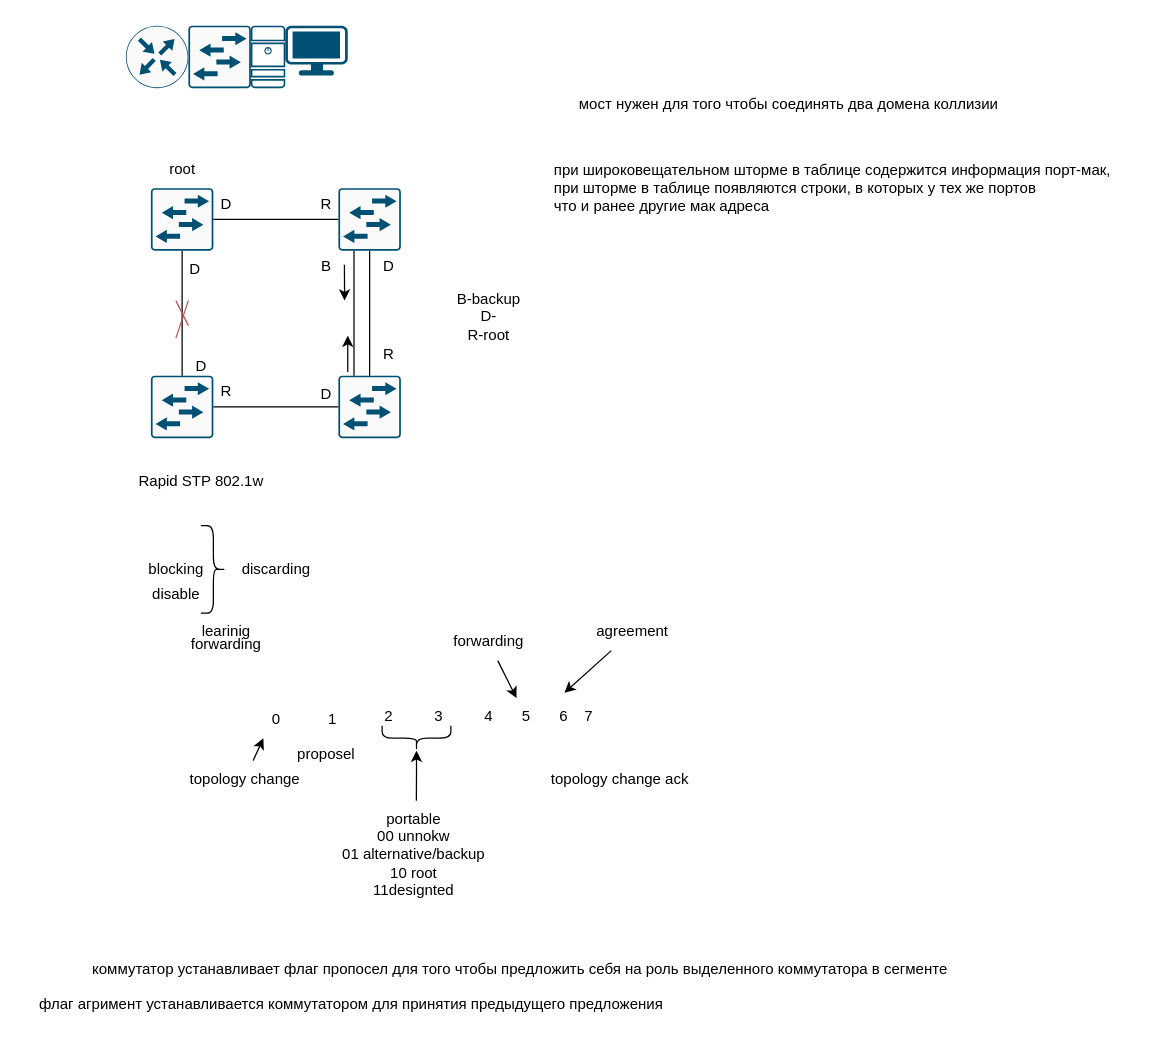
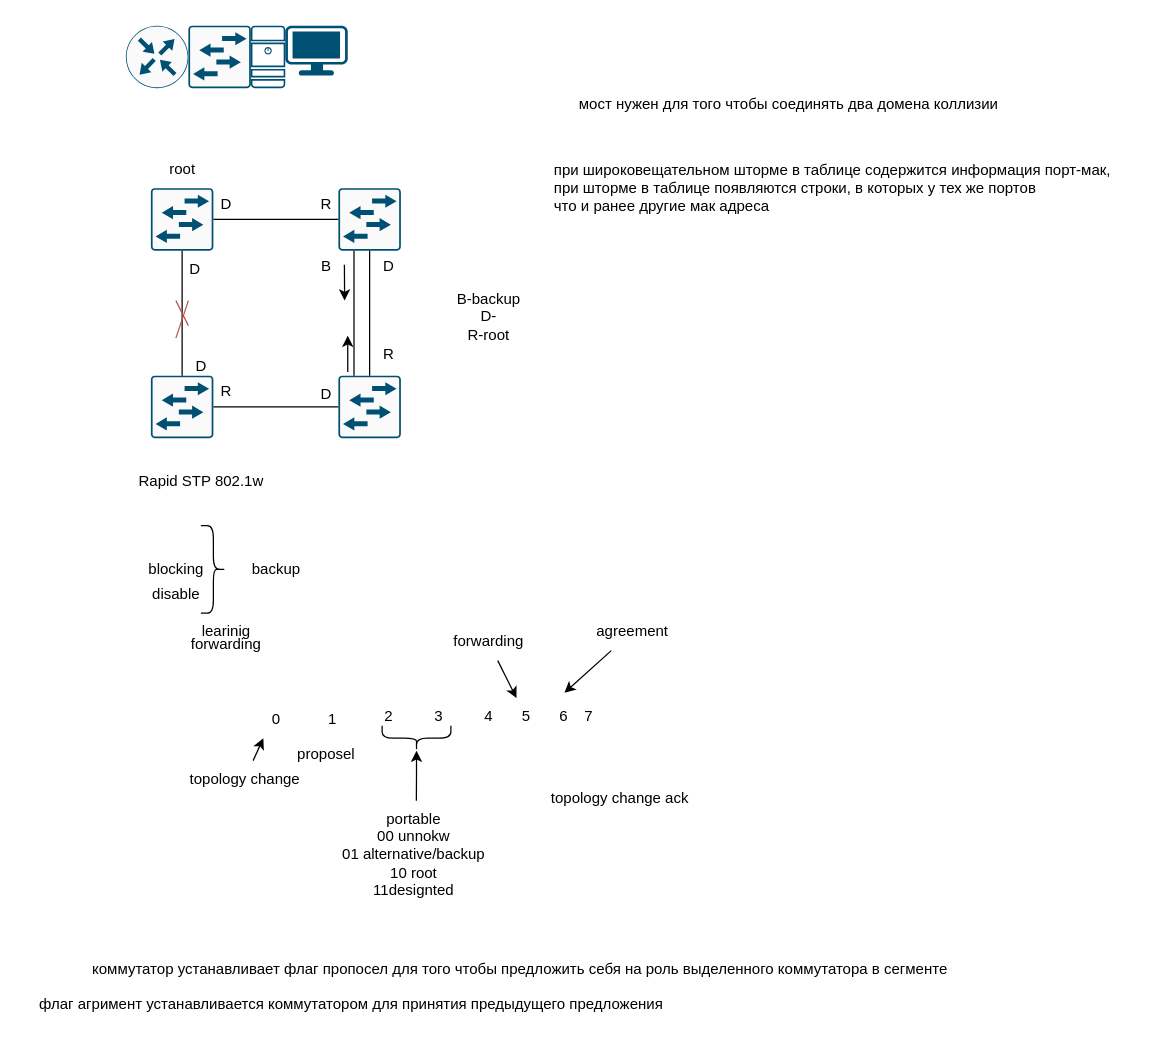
(276, 569) -> (276, 569)
(619, 779) -> (619, 798)
